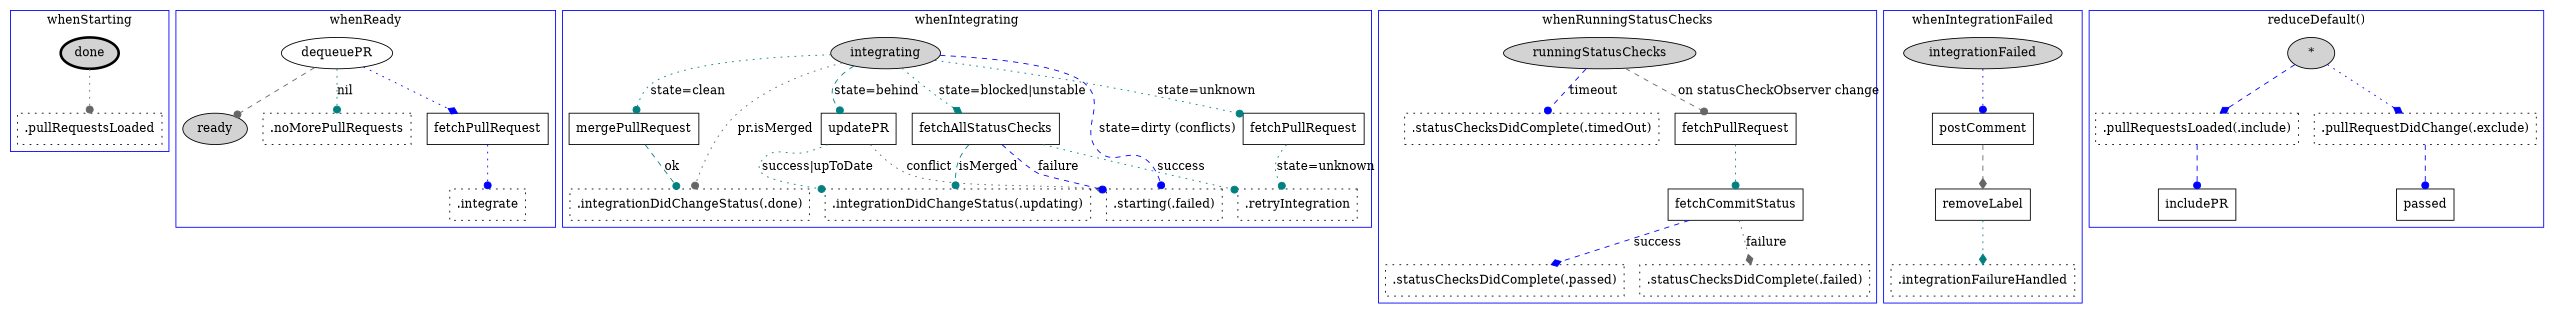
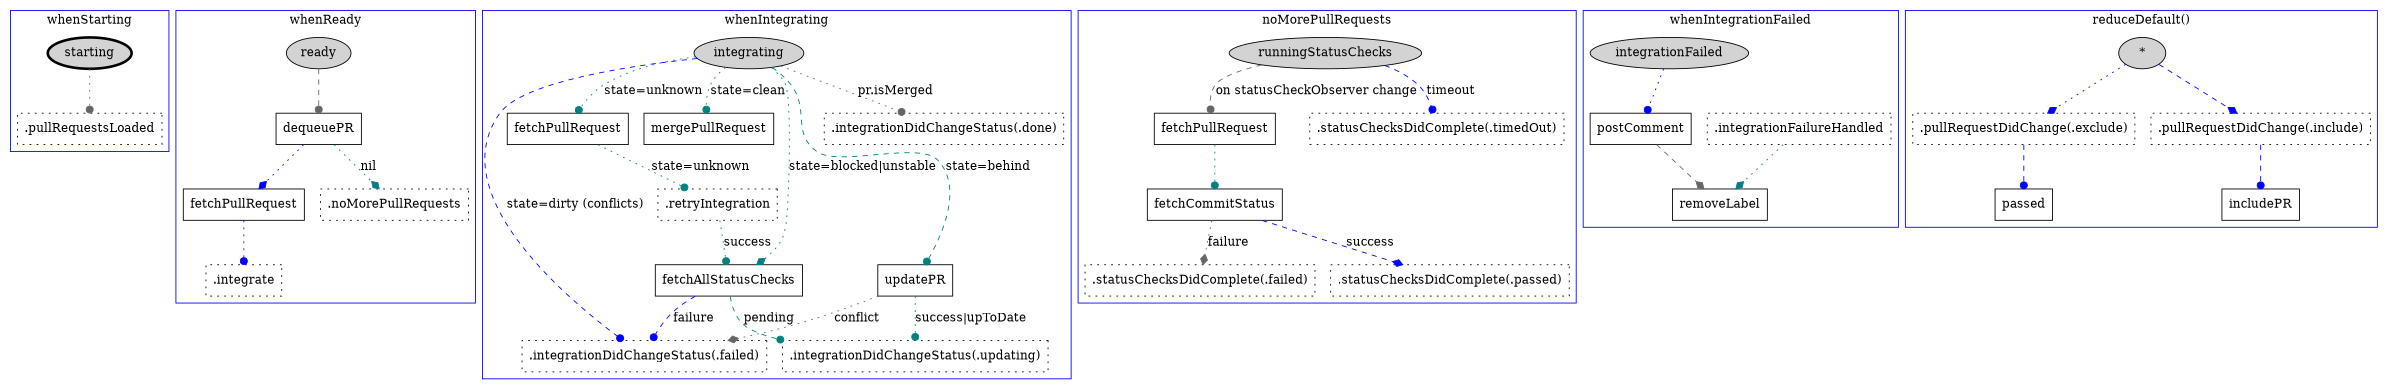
(1628, 20) -> (1327, 20)
(90, 53) -> (90, 53)
(337, 53) -> (319, 129)
(337, 87) -> (353, 163)
(278, 90) -> (319, 87)
(2197, 129) -> (2261, 129)
(660, 164) -> none
(988, 167) -> (769, 318)
(1137, 167) -> (723, 239)
(1164, 205) -> (644, 356)
(1983, 237) -> (1763, 163)
